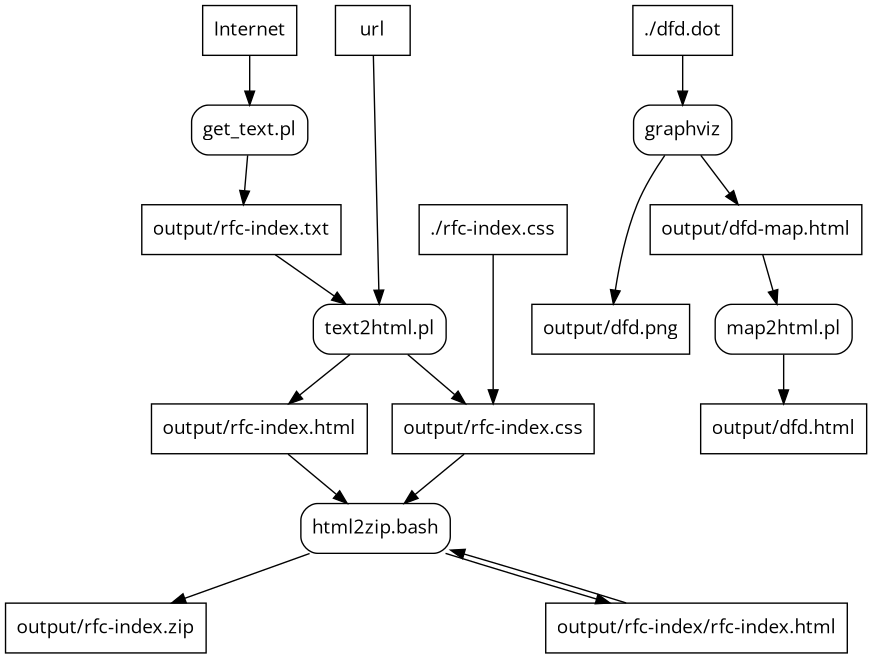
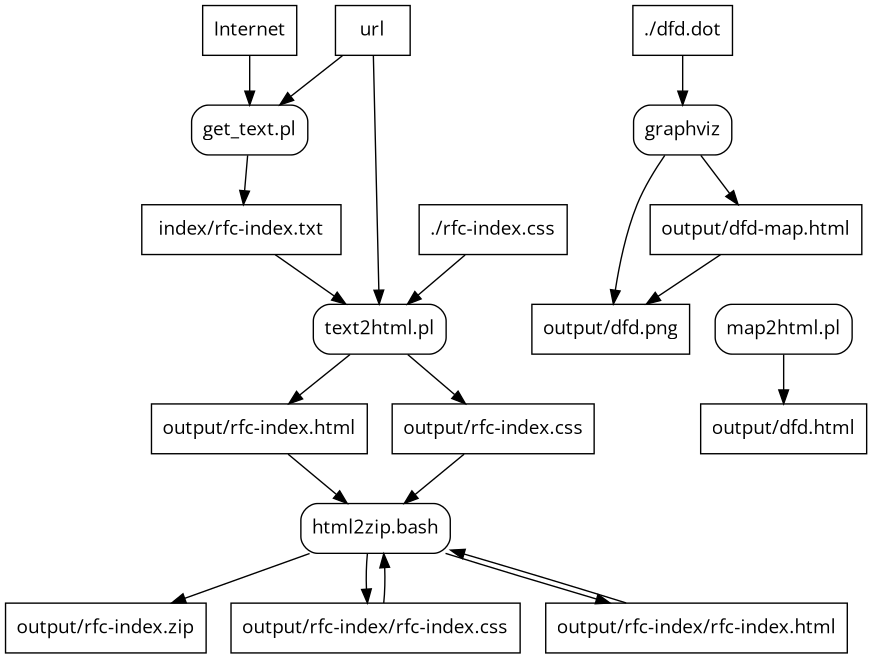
none -> (317, 76)
(241, 230) -> (241, 230)
(768, 273) -> (689, 276)
(493, 322) -> (442, 275)
none -> (376, 628)
